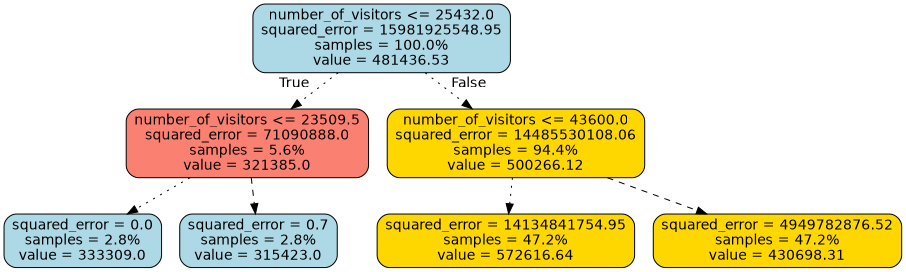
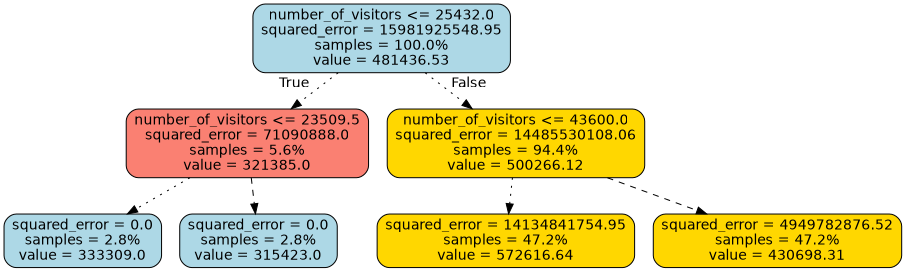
(258, 241) -> (258, 241)
